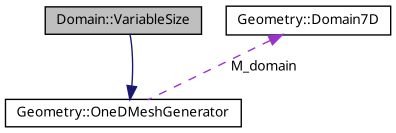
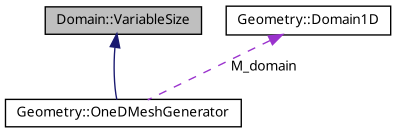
(308, 21) -> (308, 21)
(133, 60) -> (114, 74)
